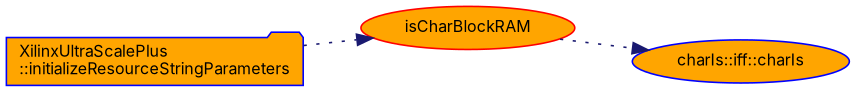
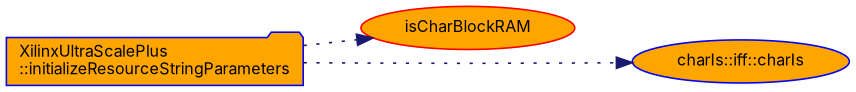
(596, 44) -> (460, 63)
